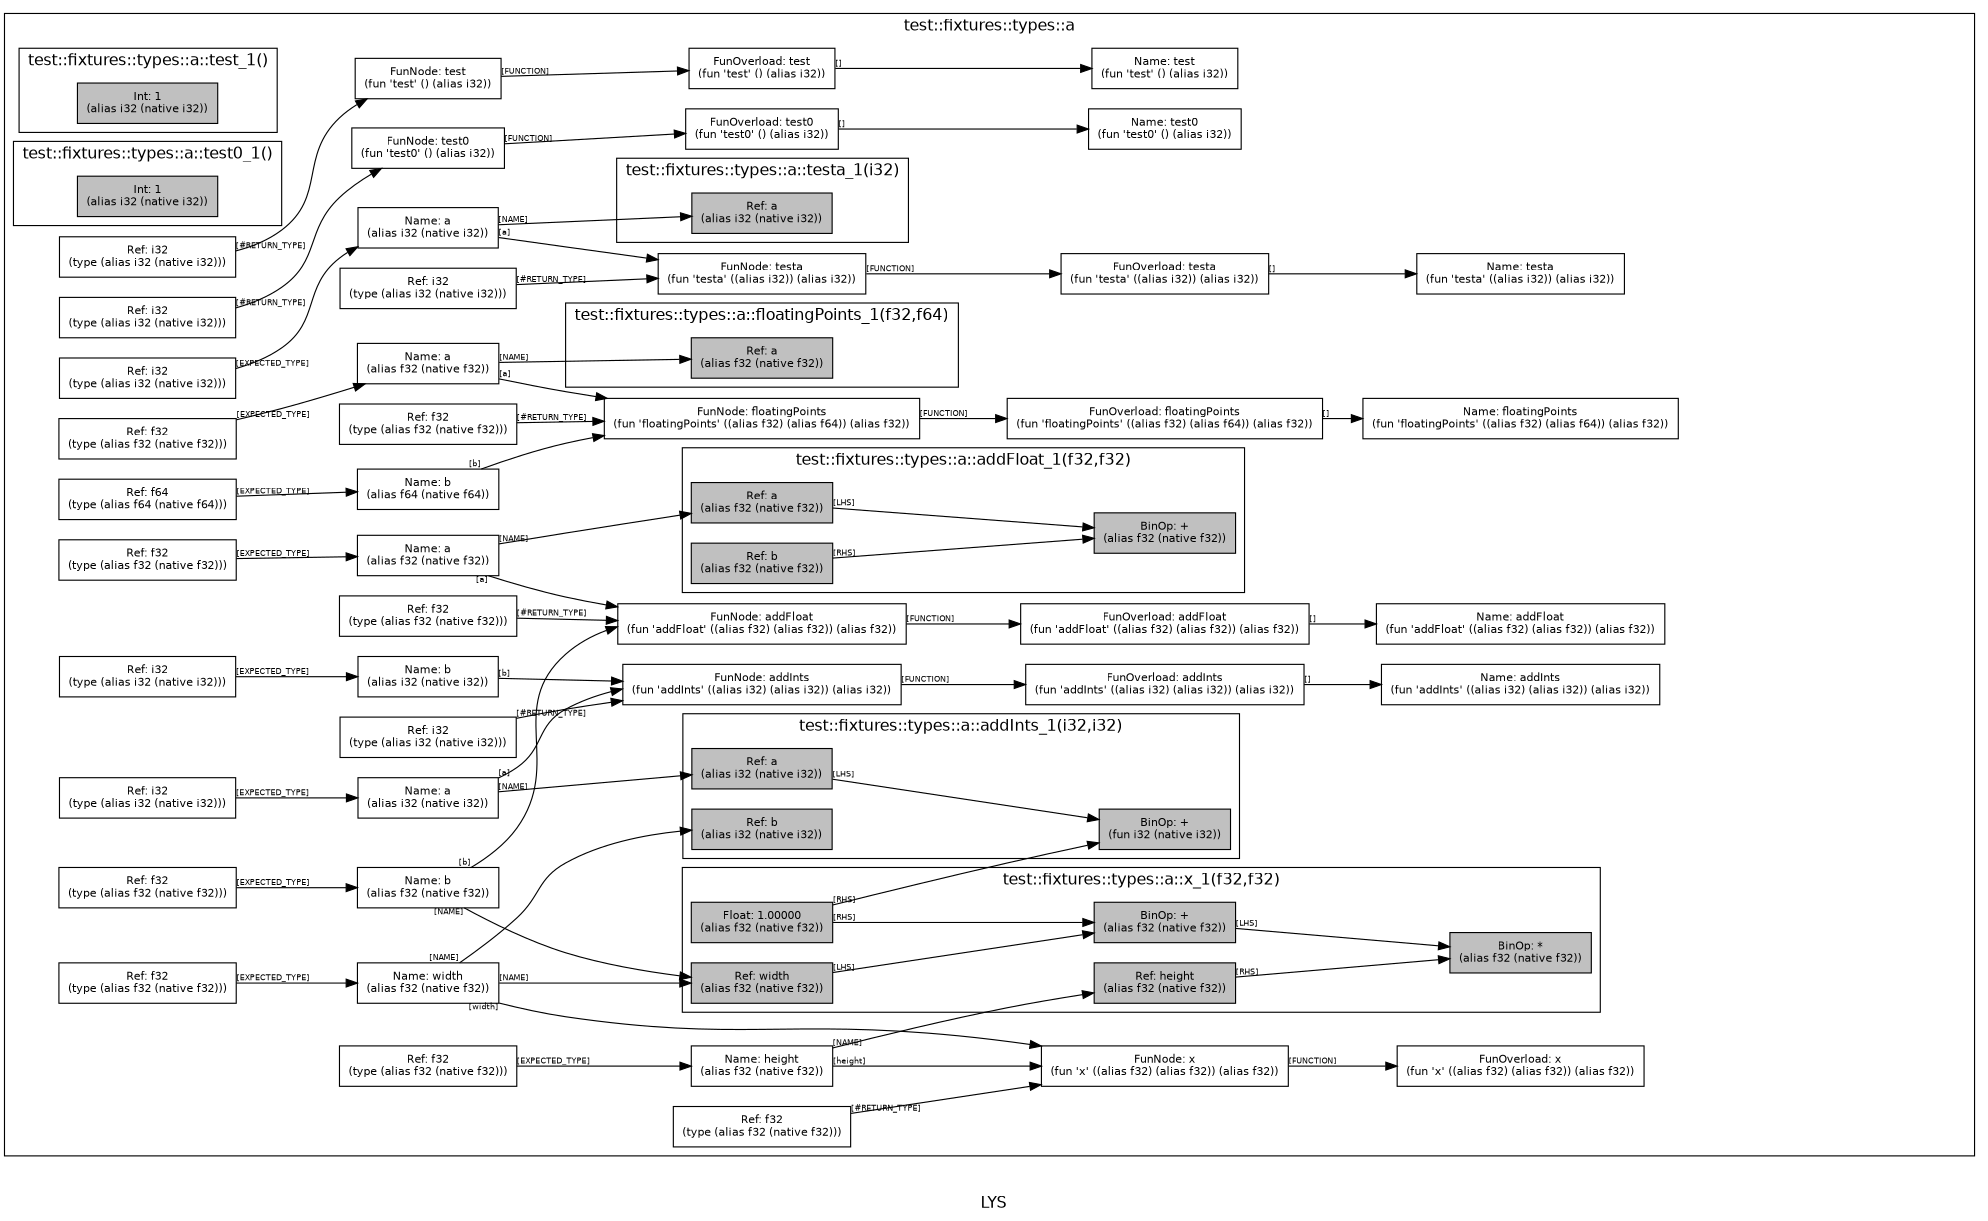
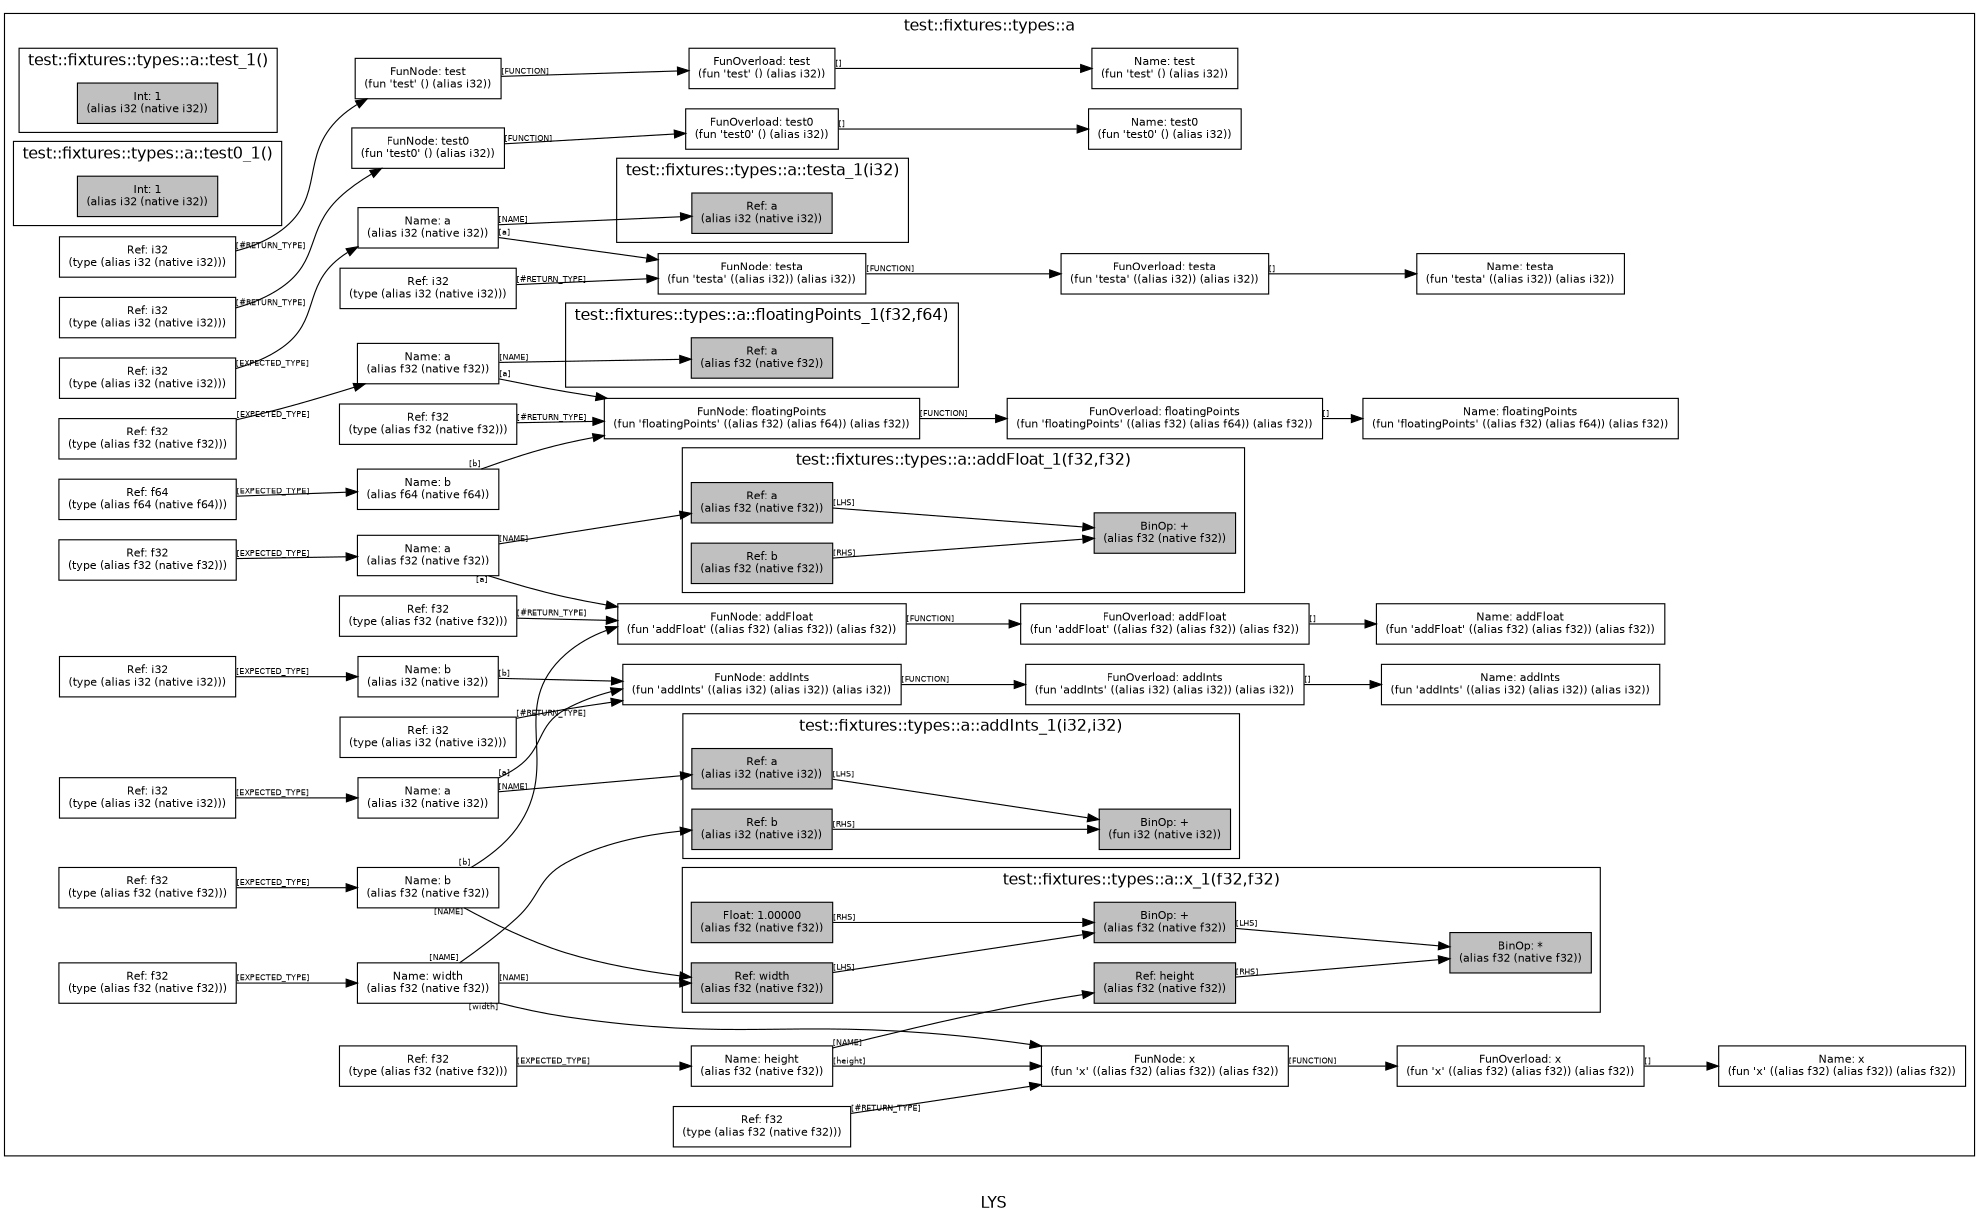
(954, 875) -> (960, 829)
none -> (1842, 1066)
